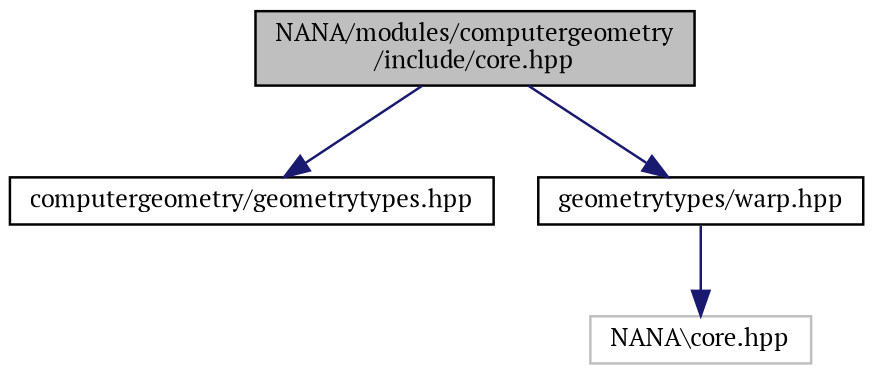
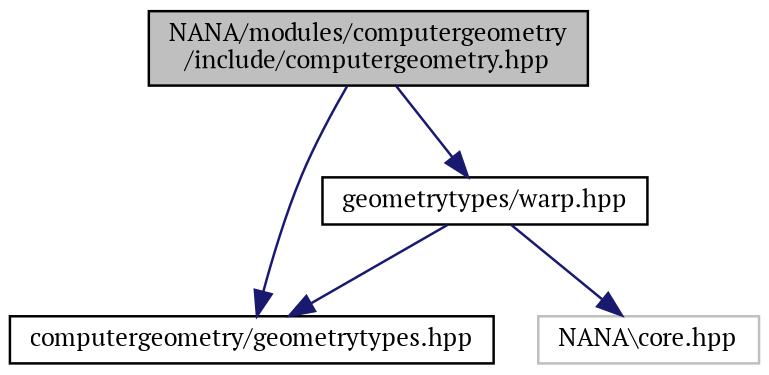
(475, 48) -> (368, 48)
none -> (379, 264)
